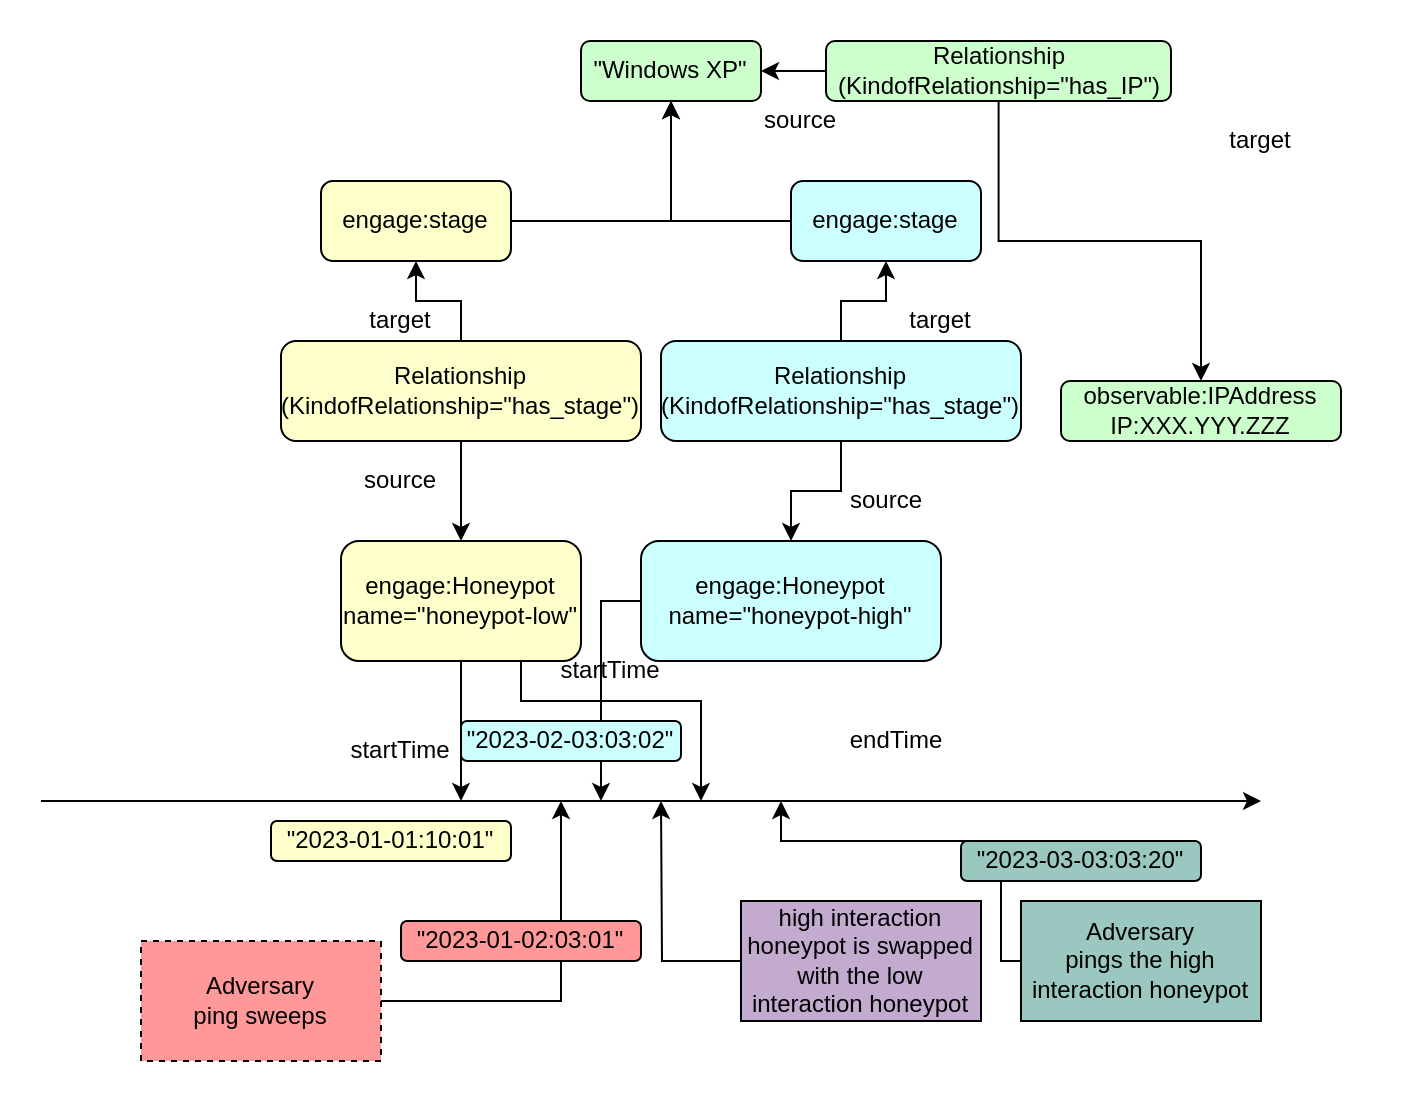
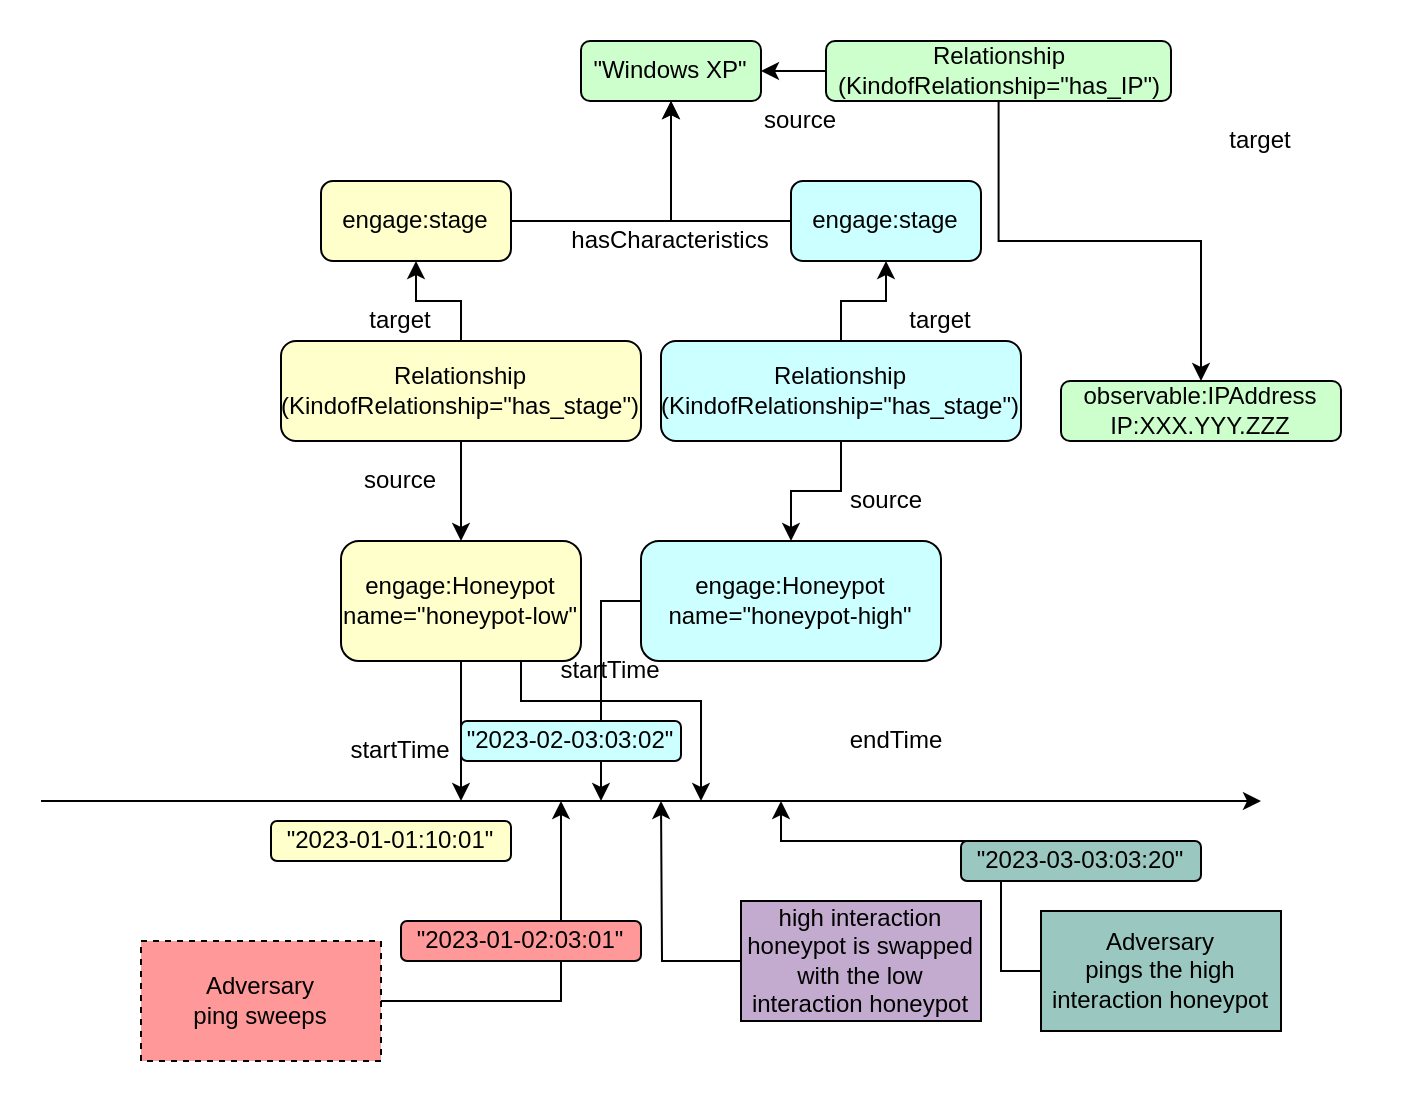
none -> (671, 241)
(1141, 961) -> (1161, 971)
